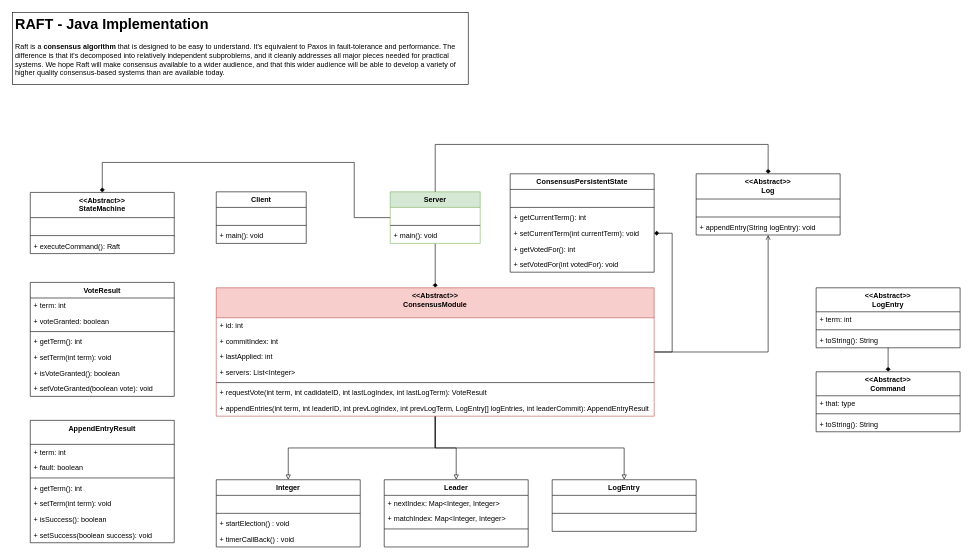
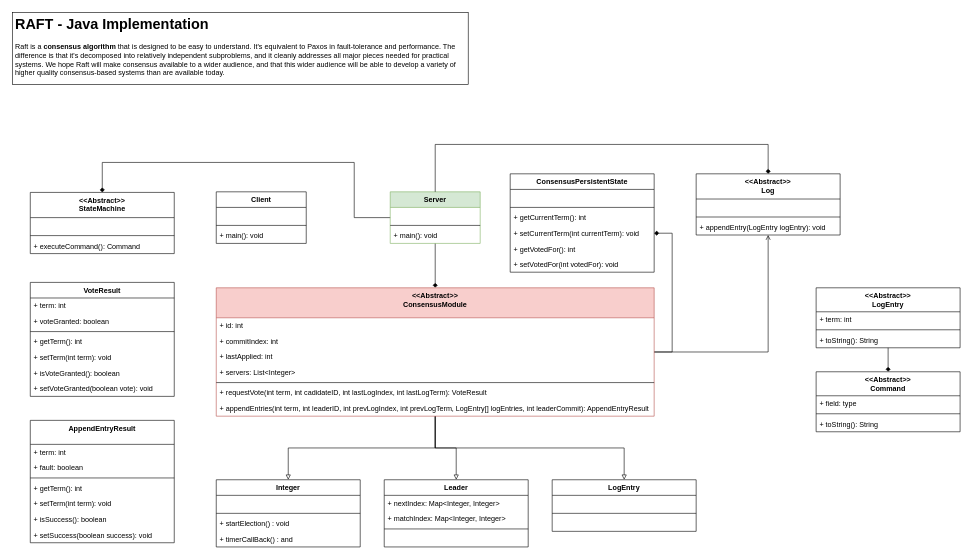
(766, 227) -> (771, 227)
(79, 246) -> (85, 246)
(841, 404) -> (841, 404)
(260, 539) -> (259, 539)
